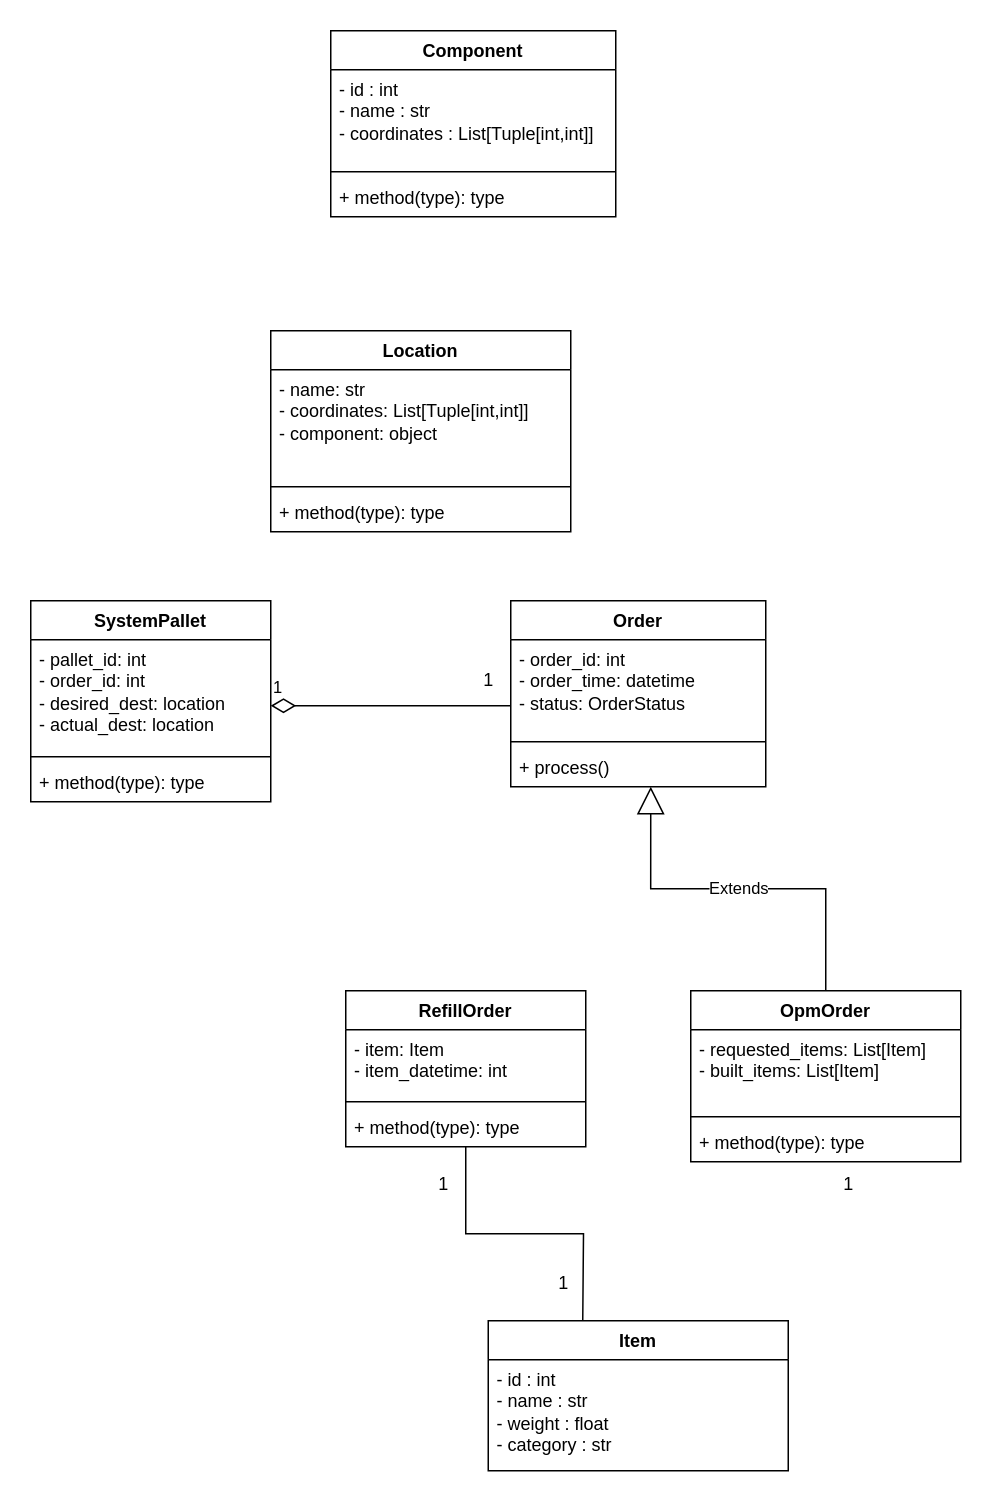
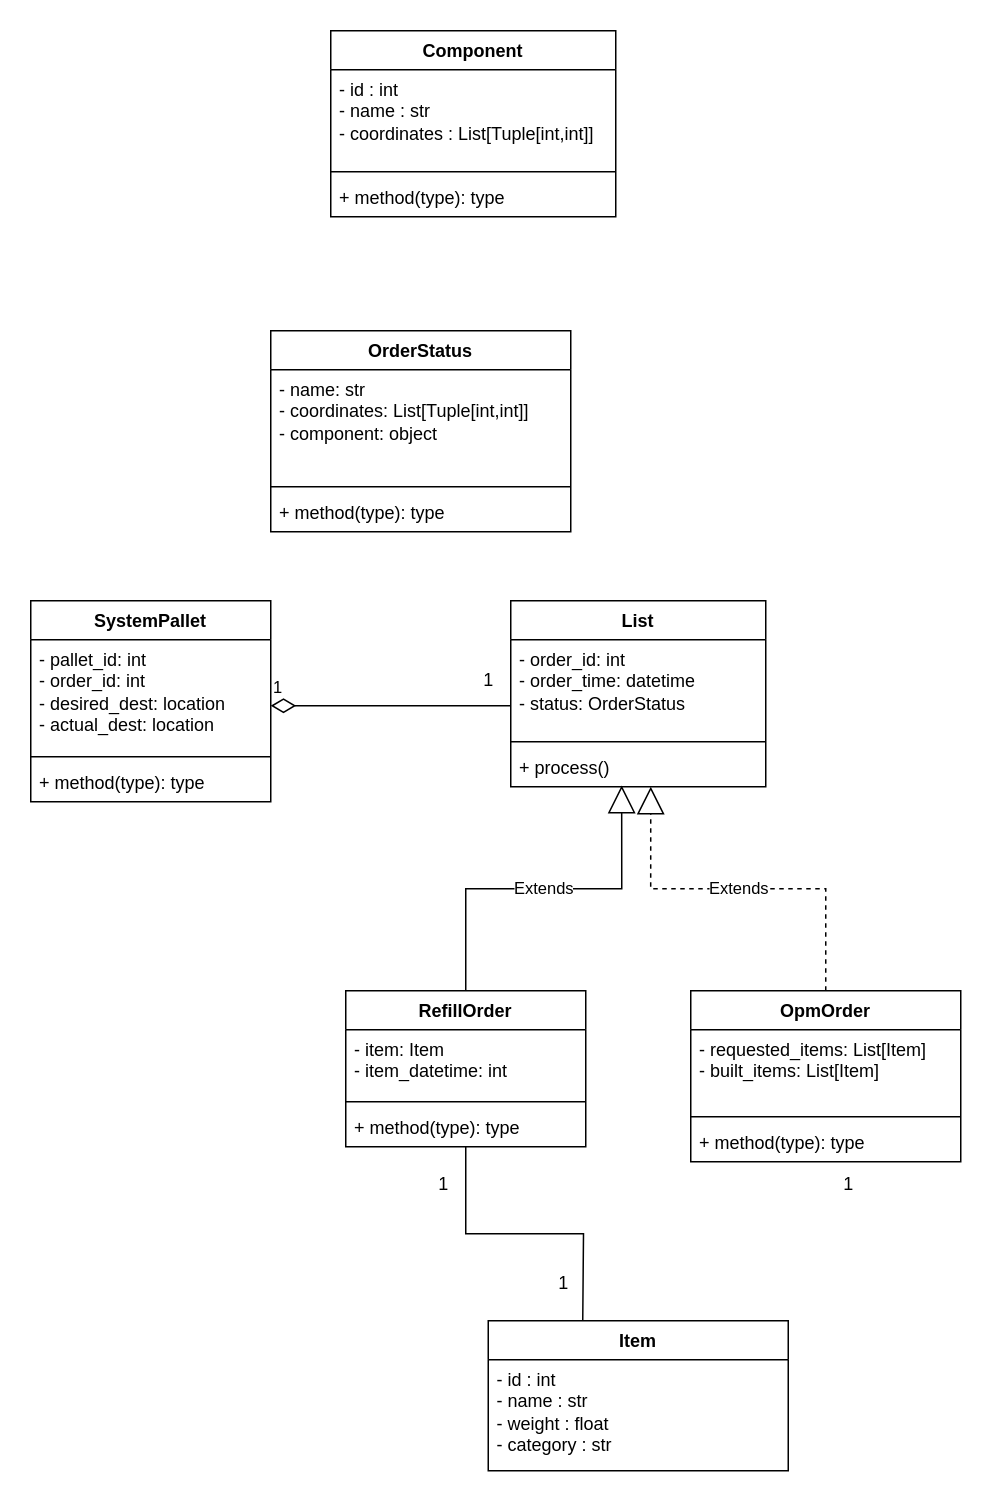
(421, 352) -> (421, 352)
(638, 622) -> (638, 622)
none -> (531, 889)
(826, 908) -> (826, 908)
